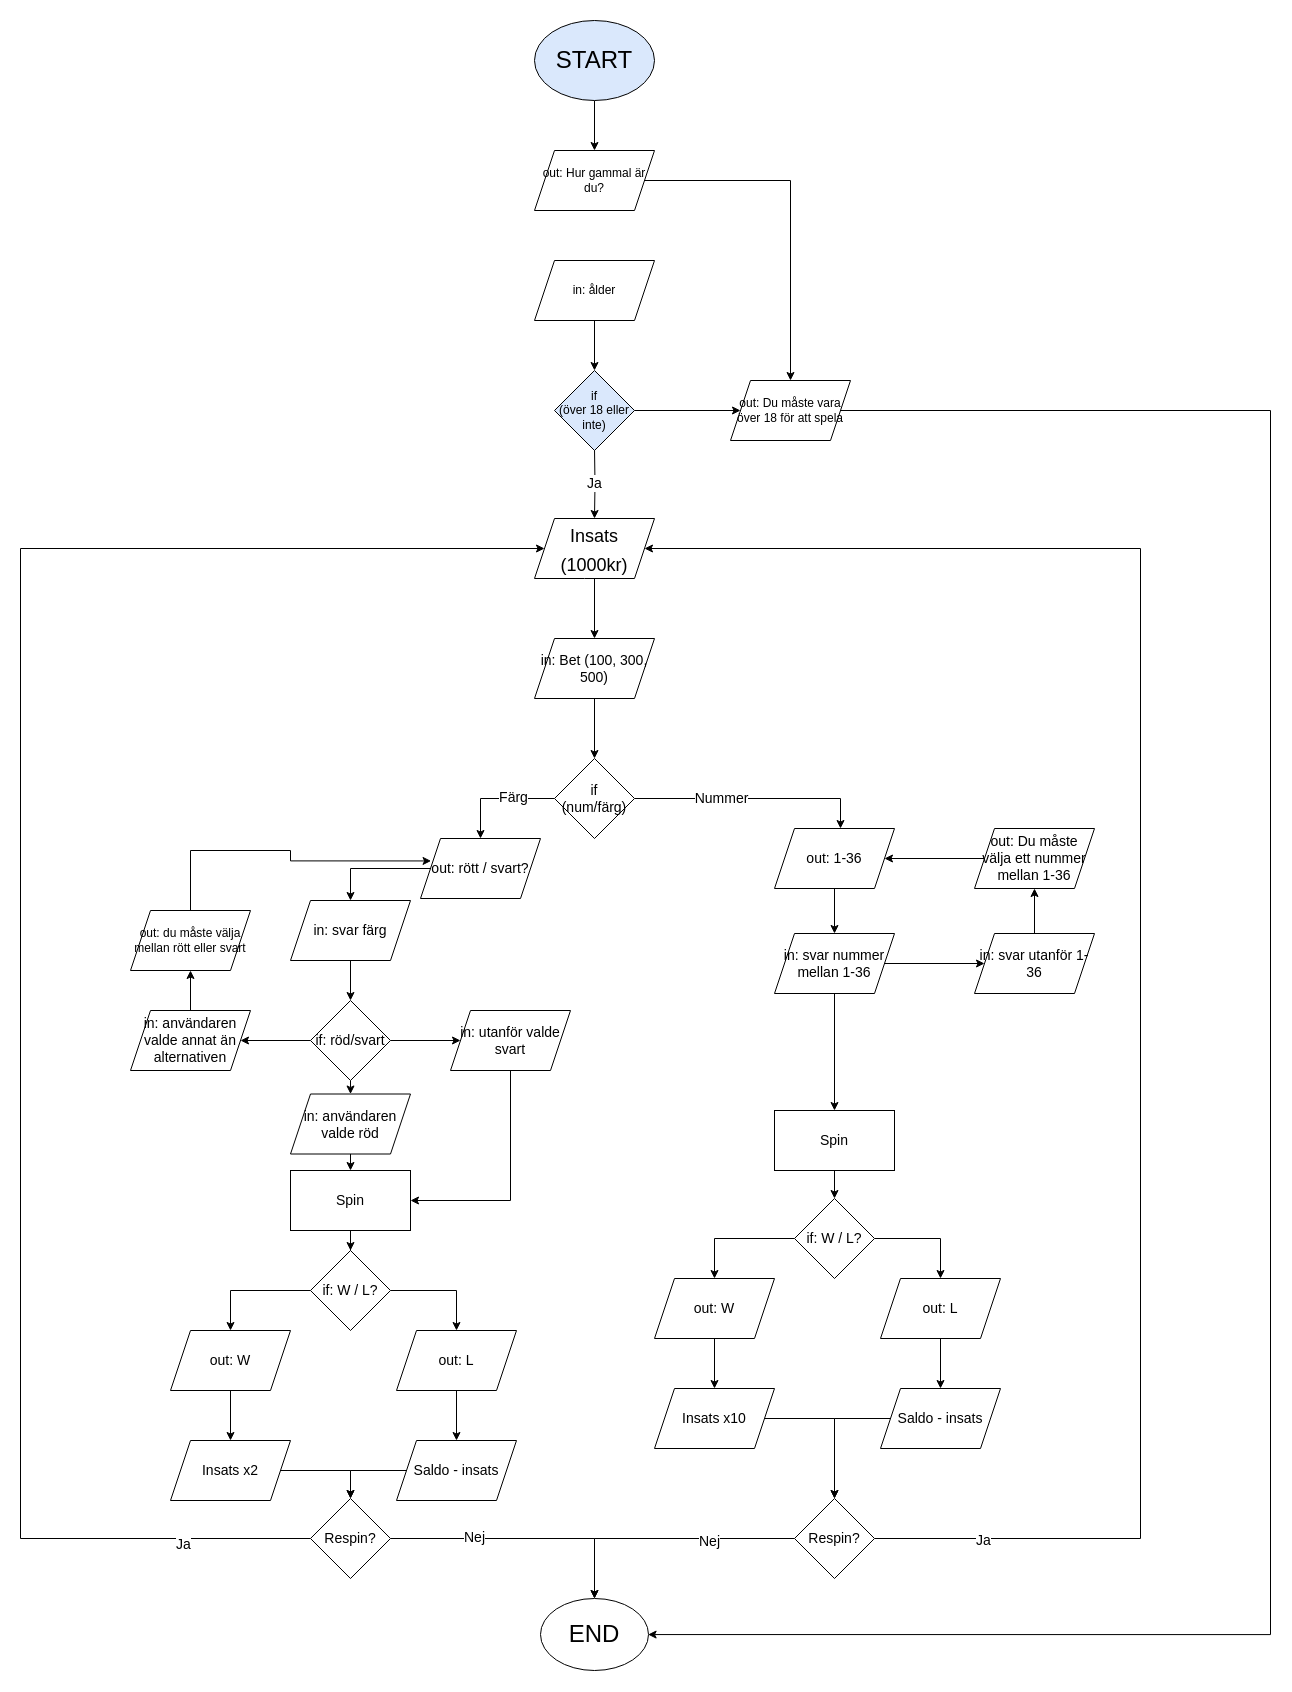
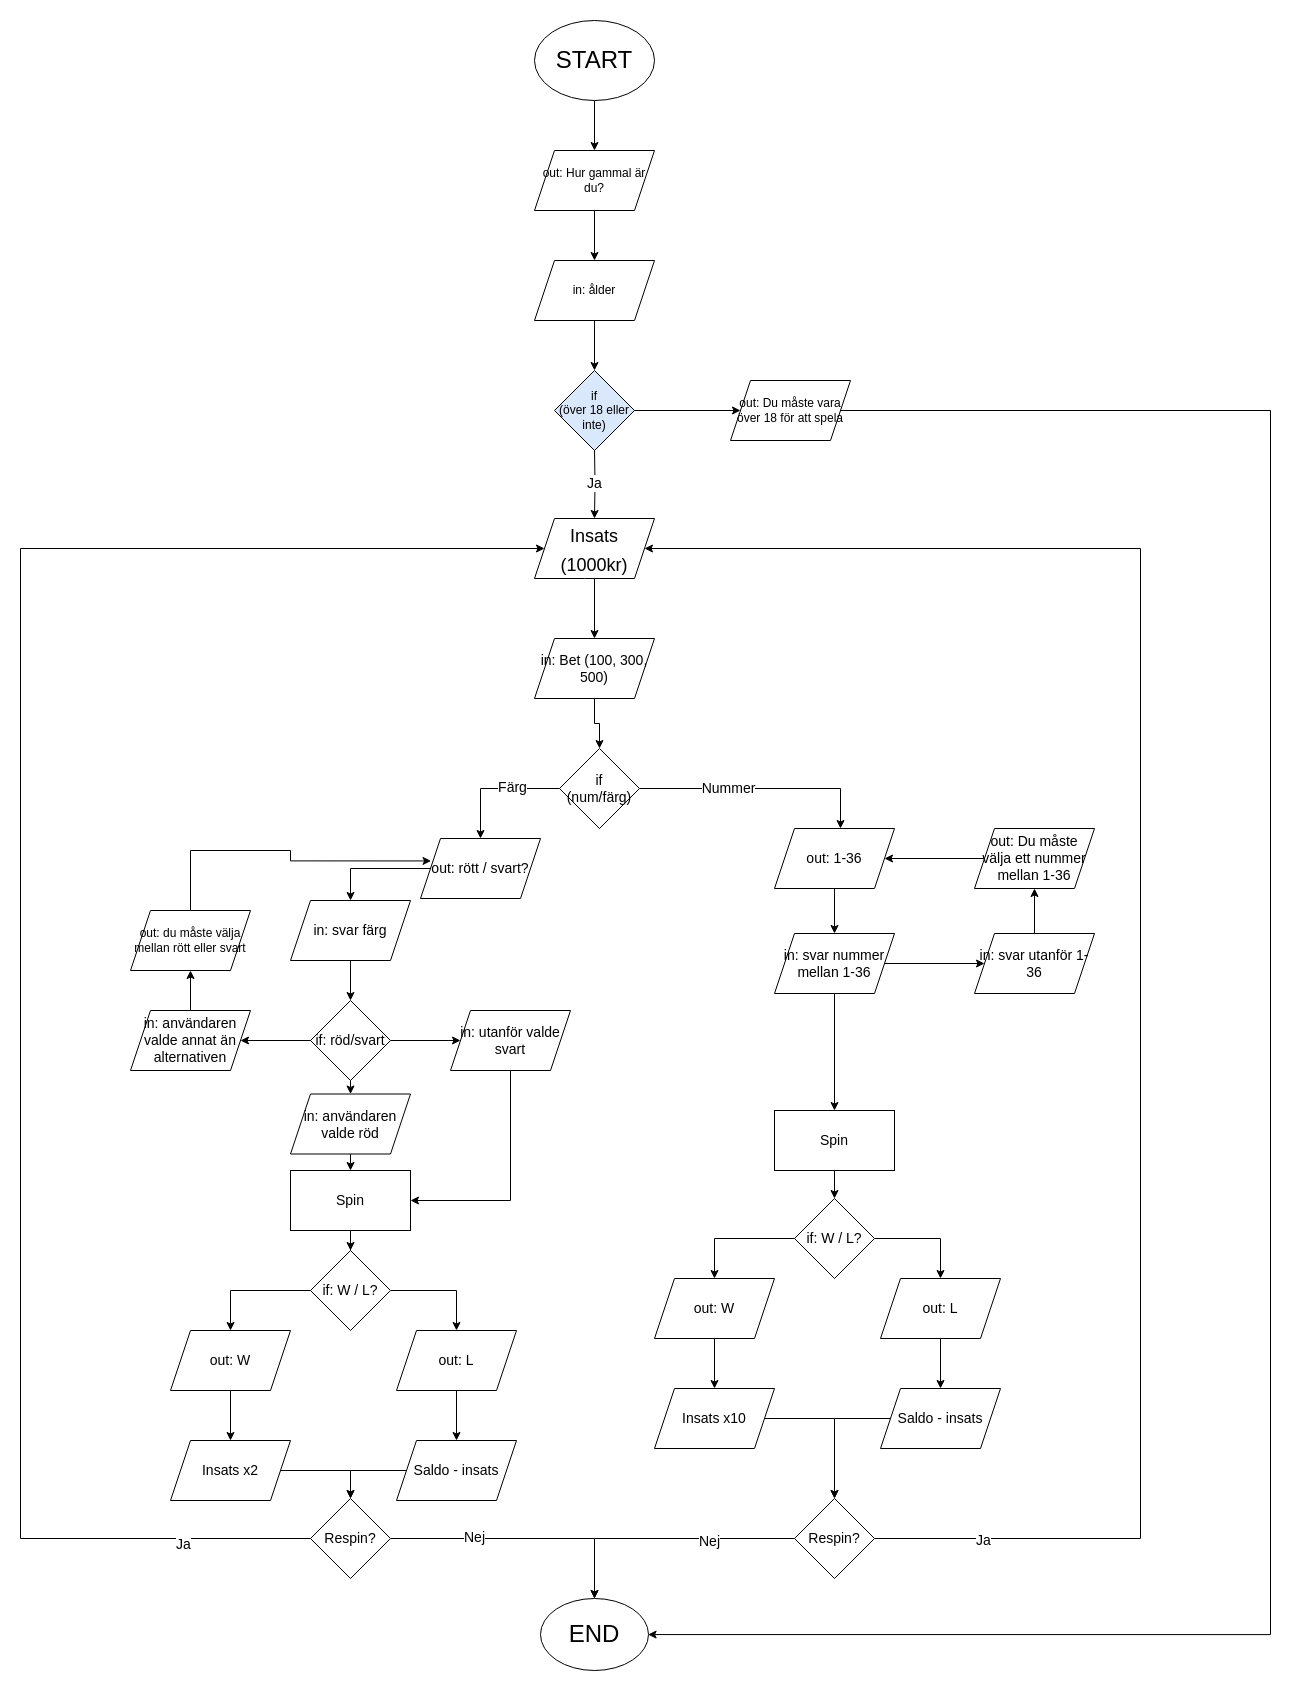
(595, 61) -> (595, 61)
(791, 204) -> (595, 232)
(595, 799) -> (600, 789)
